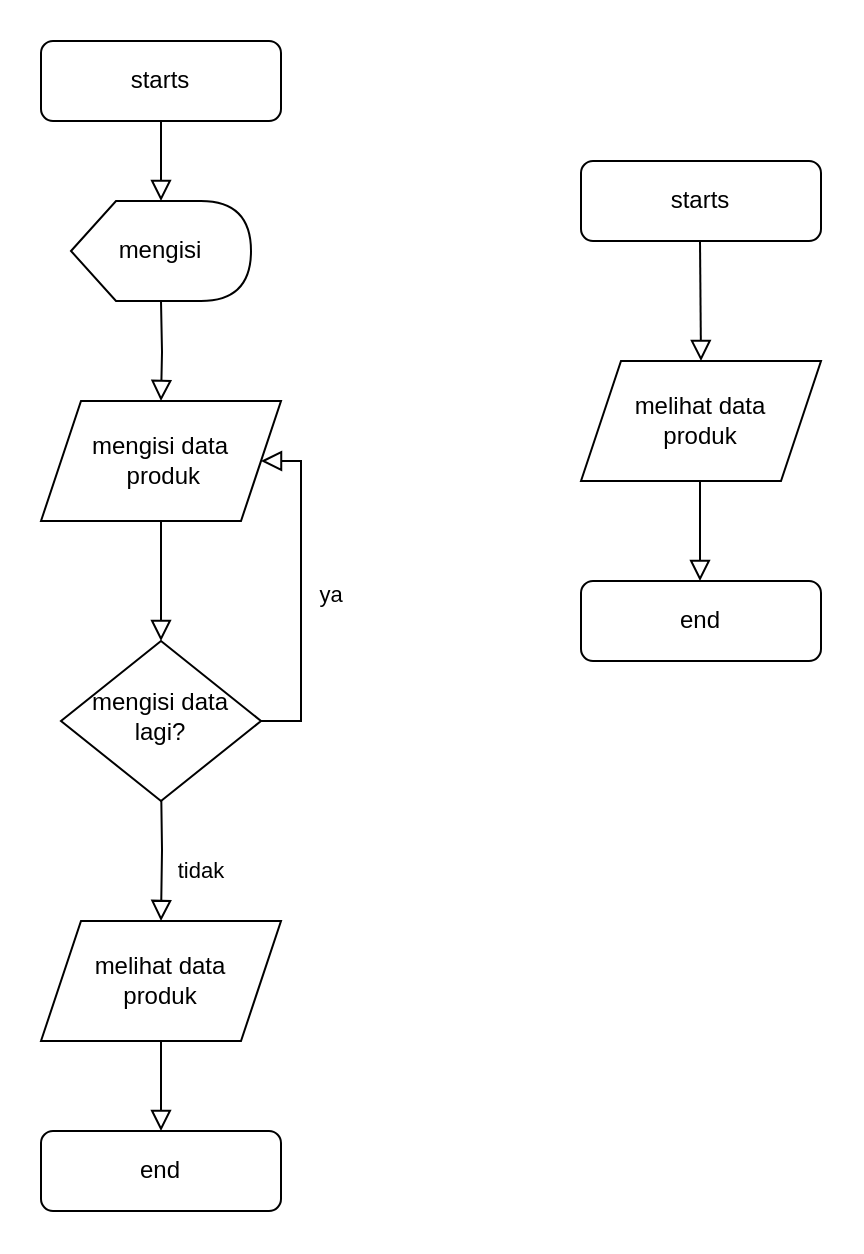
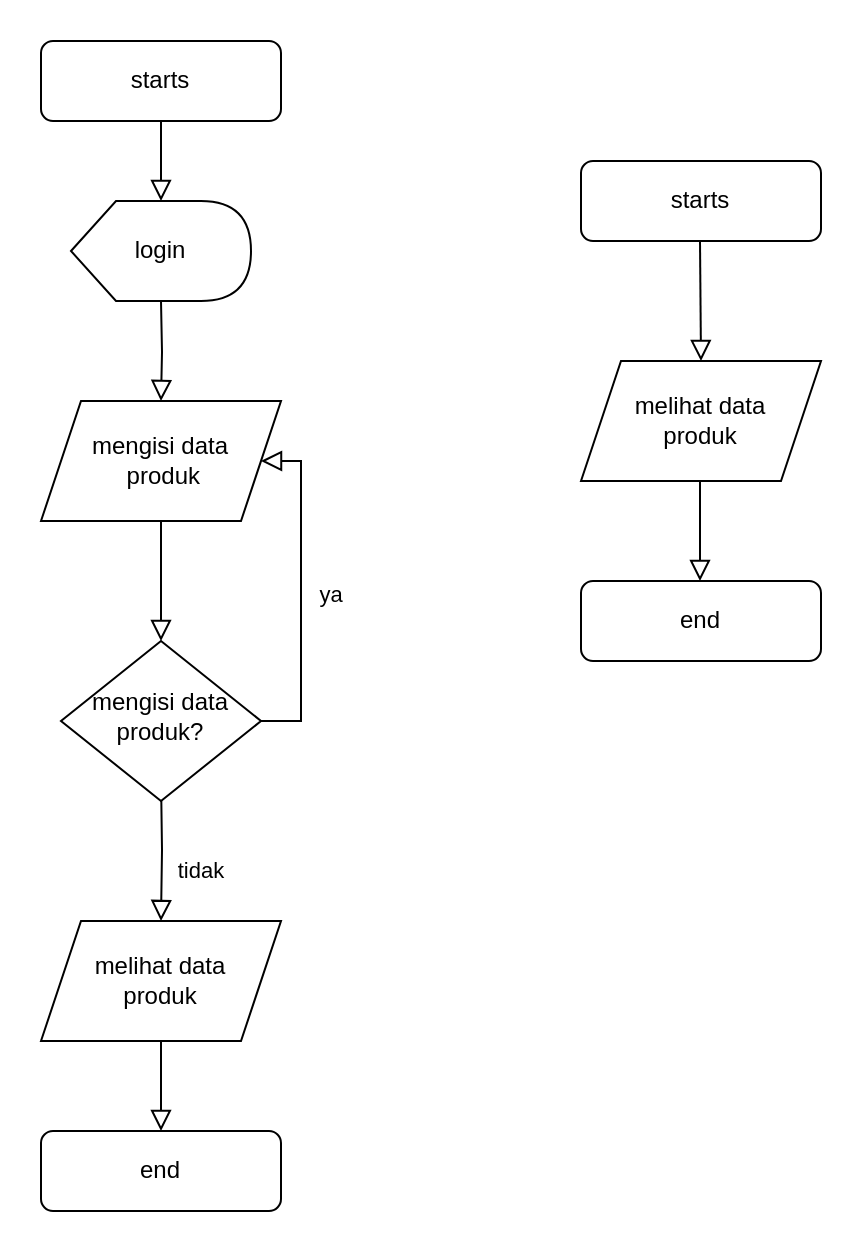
(161, 251) -> (161, 251)
(161, 717) -> (161, 717)
